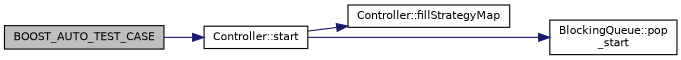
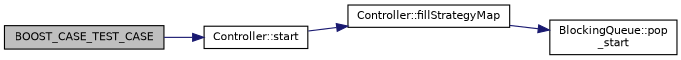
(84, 37) -> (84, 37)
(423, 37) -> (524, 27)
